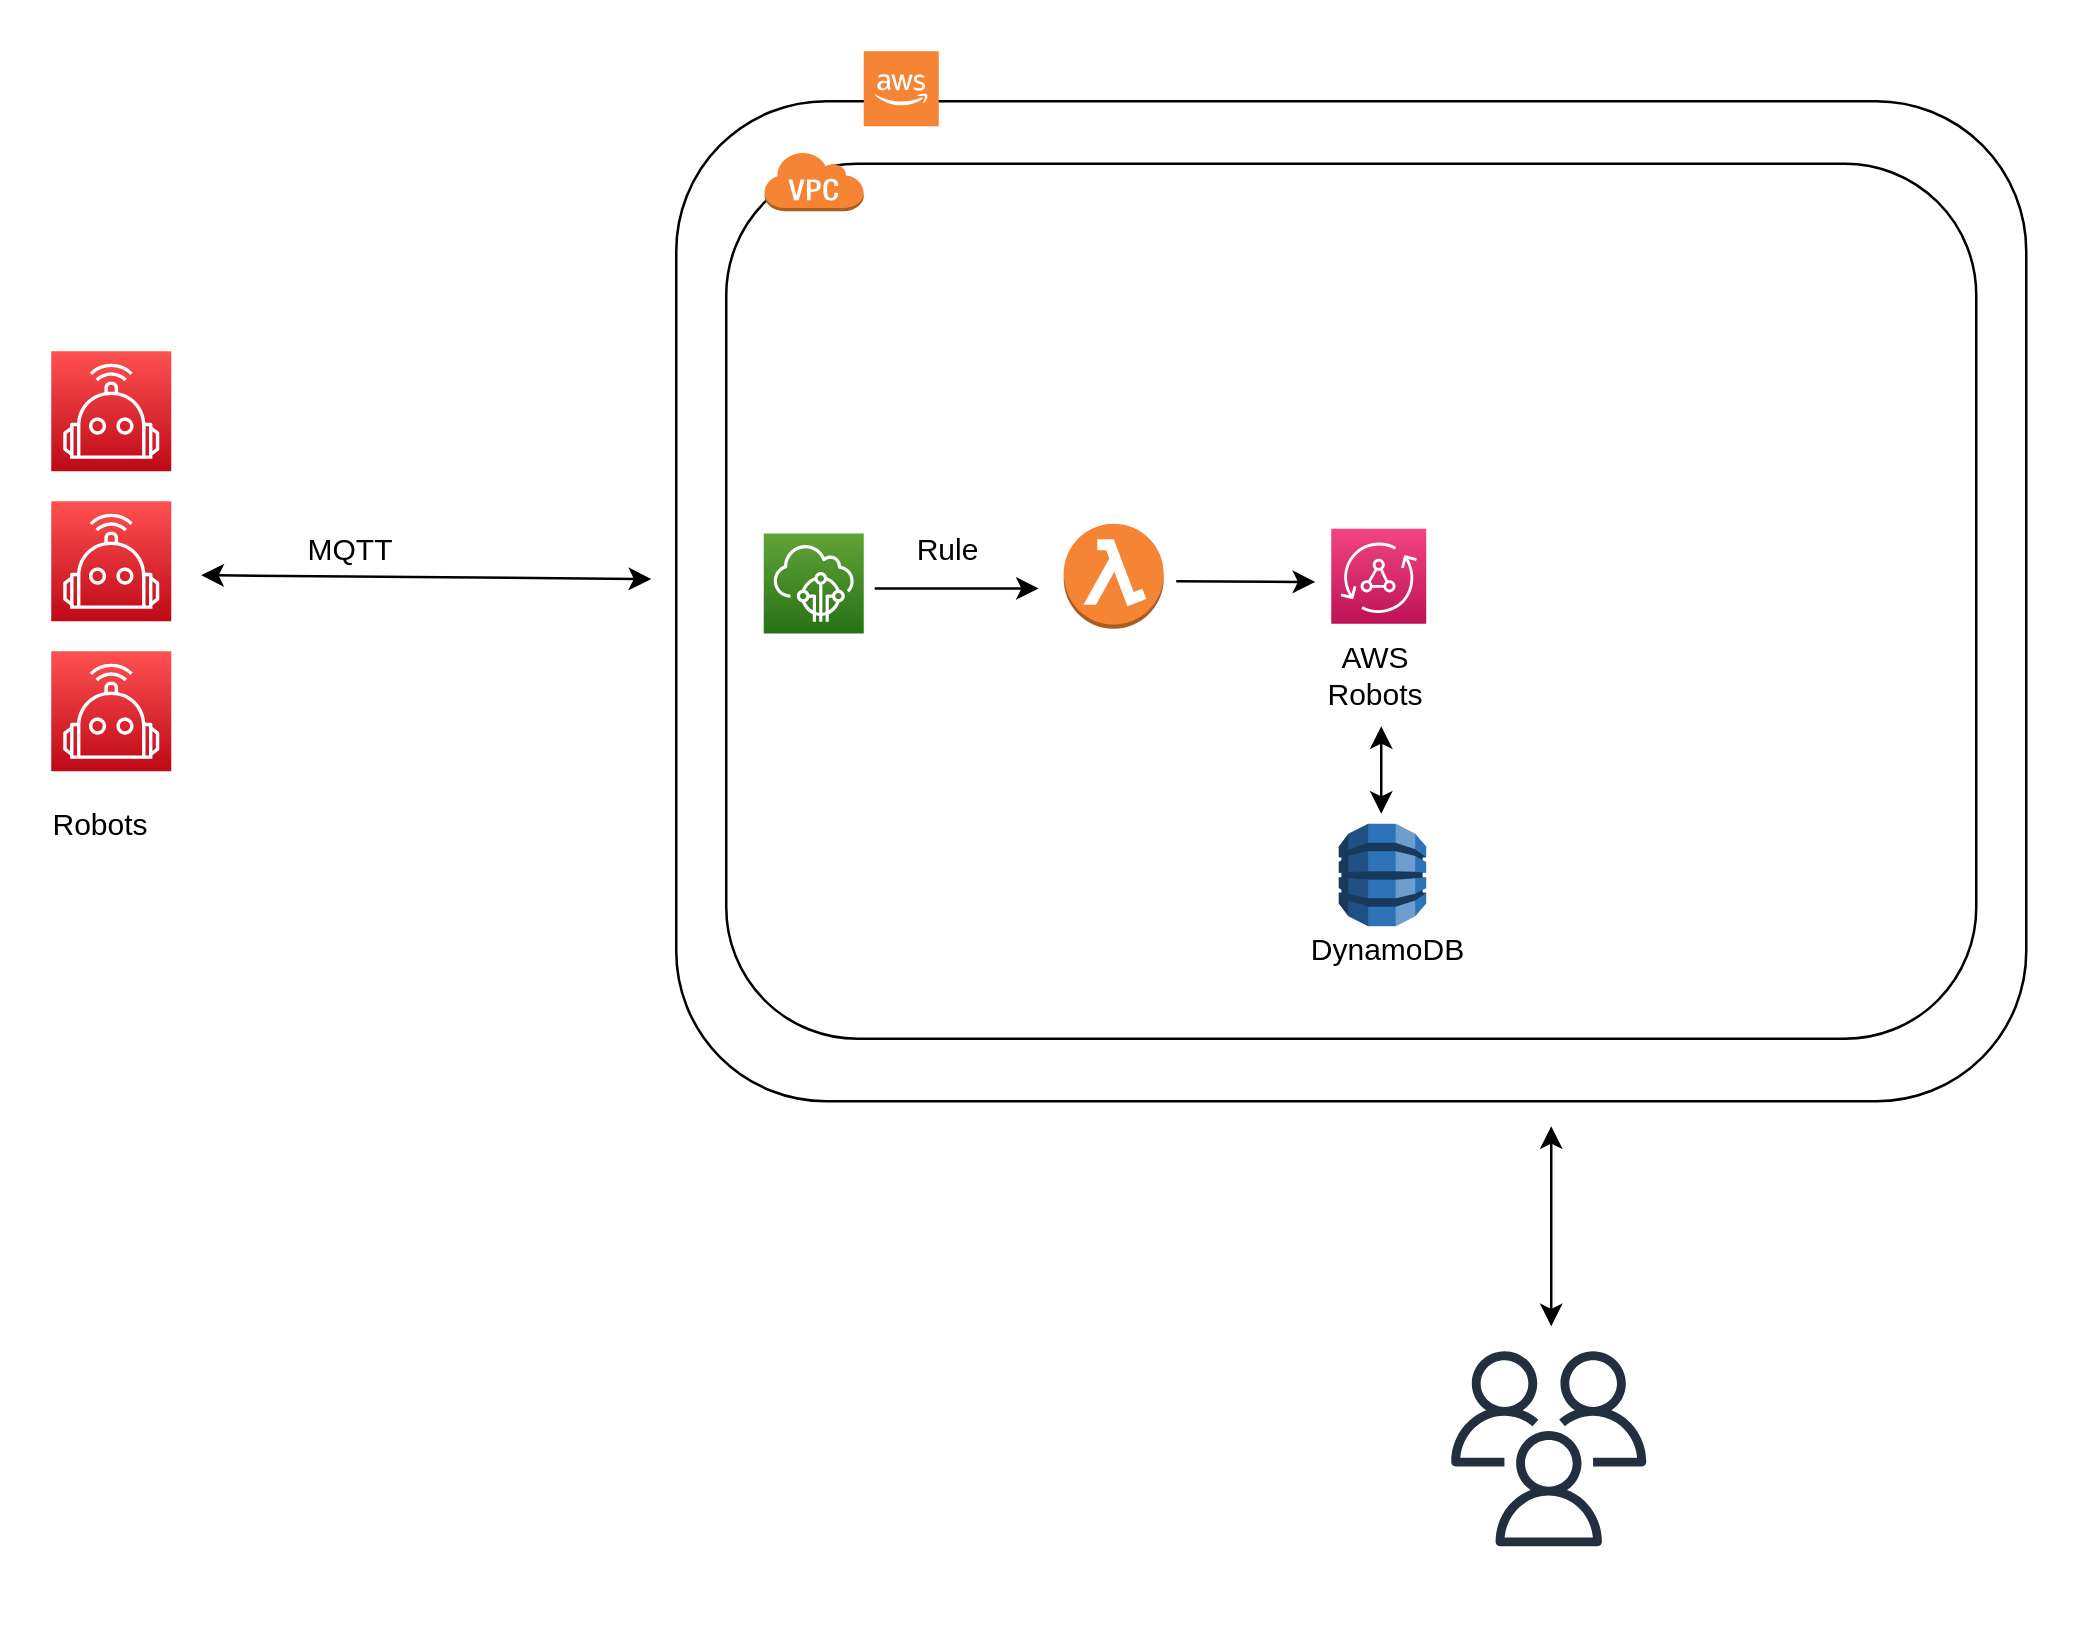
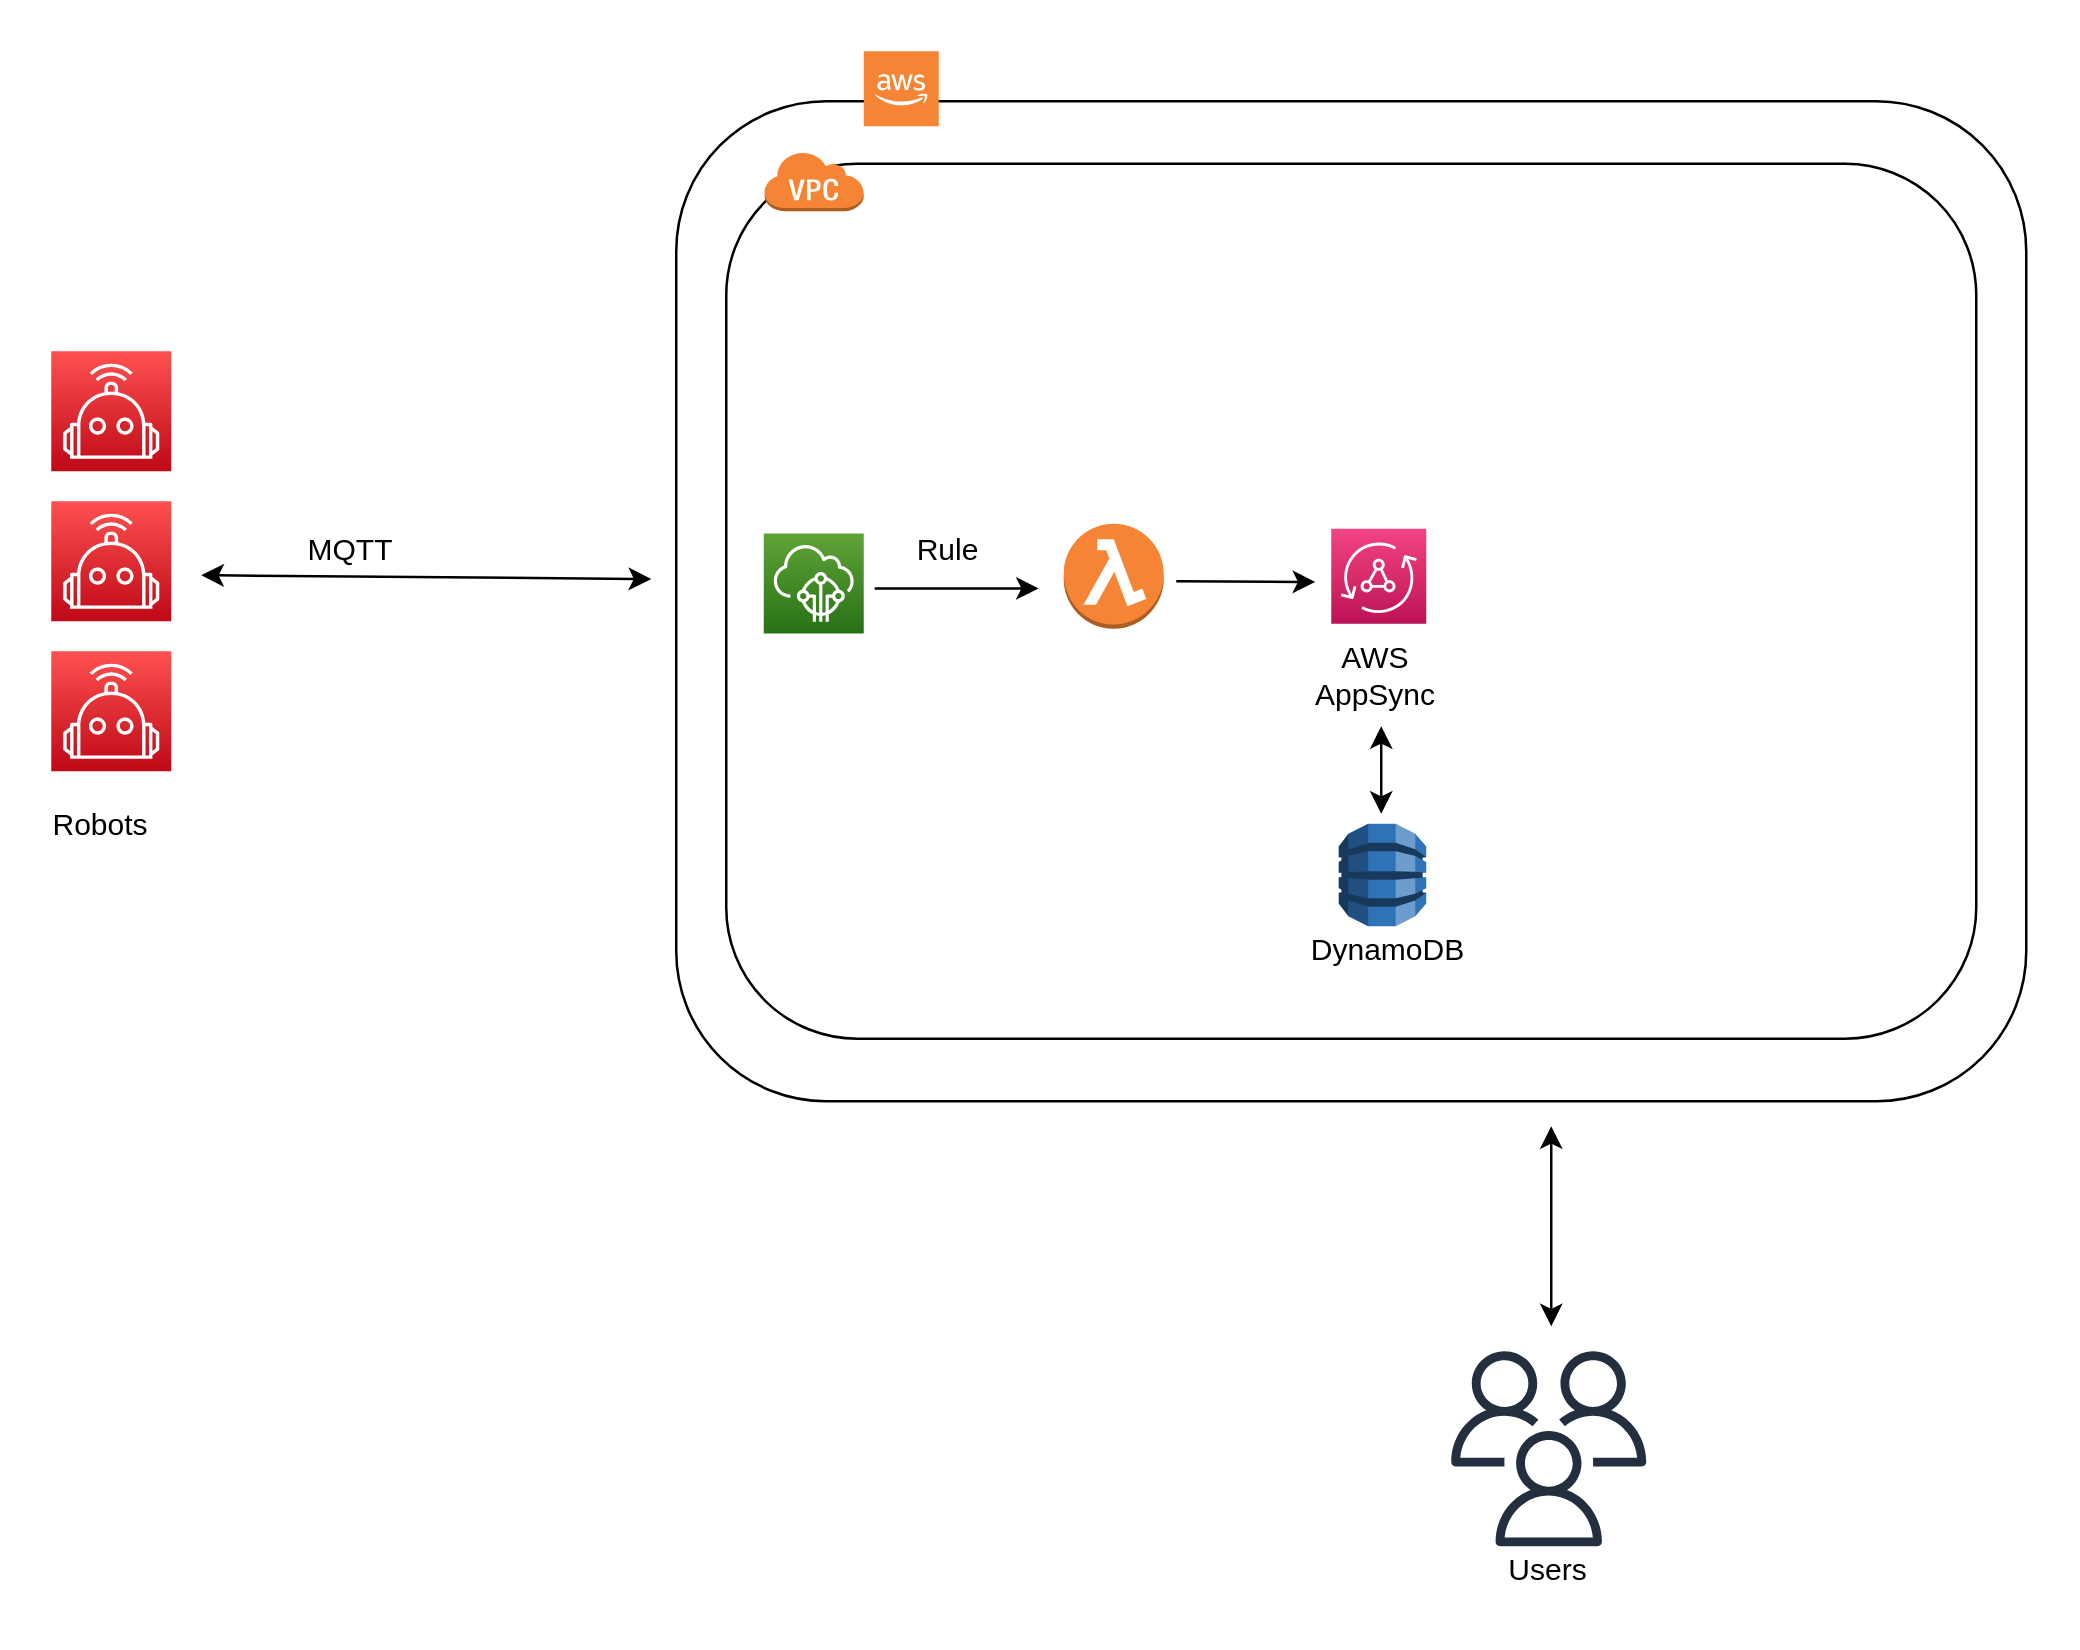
(1376, 676) -> (1376, 676)
none -> (1549, 1571)
